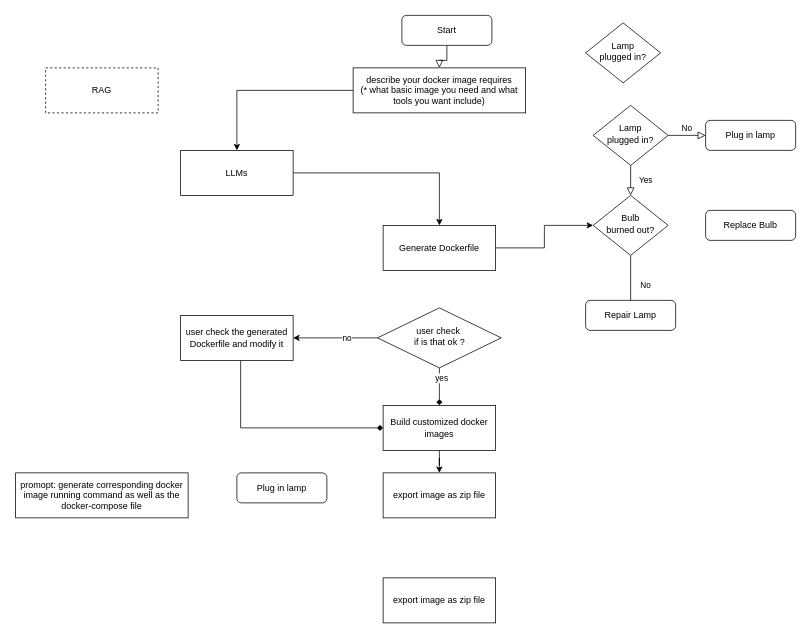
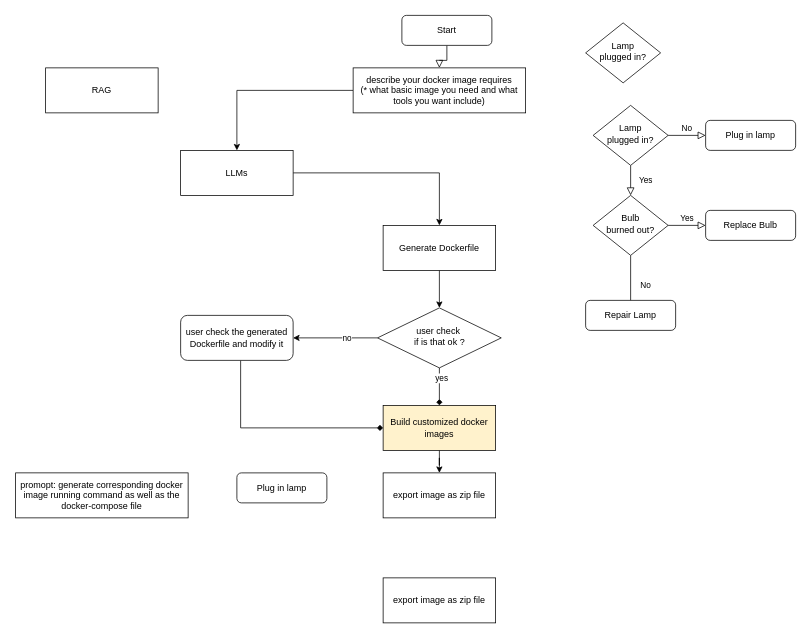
(102, 90) -> (102, 90)
(553, 225) -> (439, 287)
none -> (682, 225)
(237, 338) -> (237, 338)
(439, 428) -> (439, 428)
